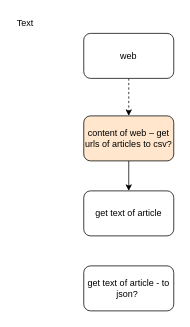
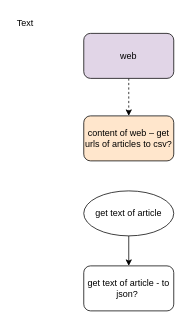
(129, 56) -> (129, 56)
(129, 173) -> none
(129, 213) -> (129, 213)
none -> (129, 248)
